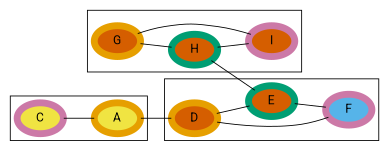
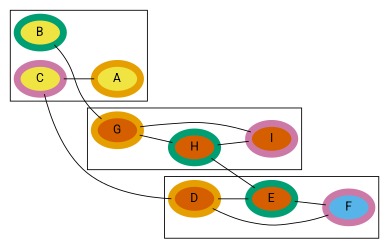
none -> (40, 33)
(156, 118) -> (90, 175)
